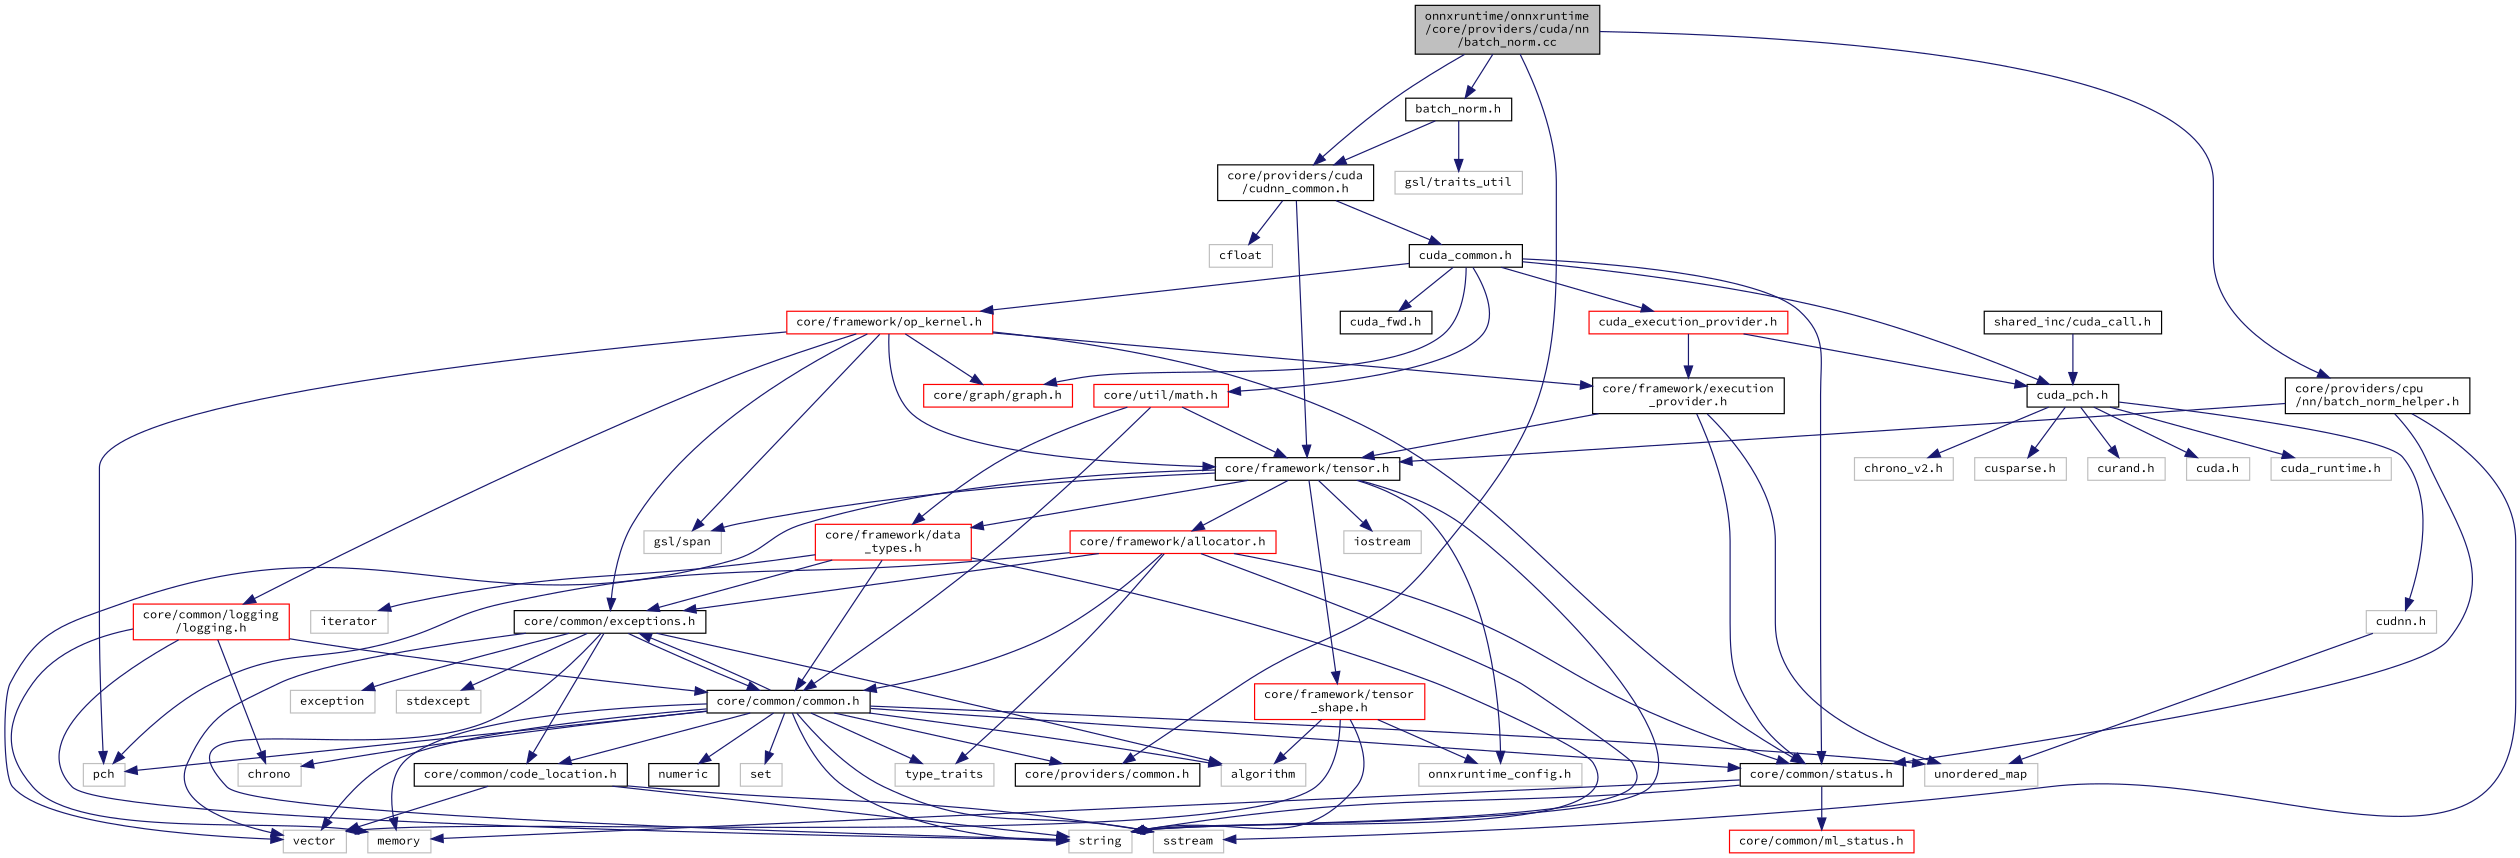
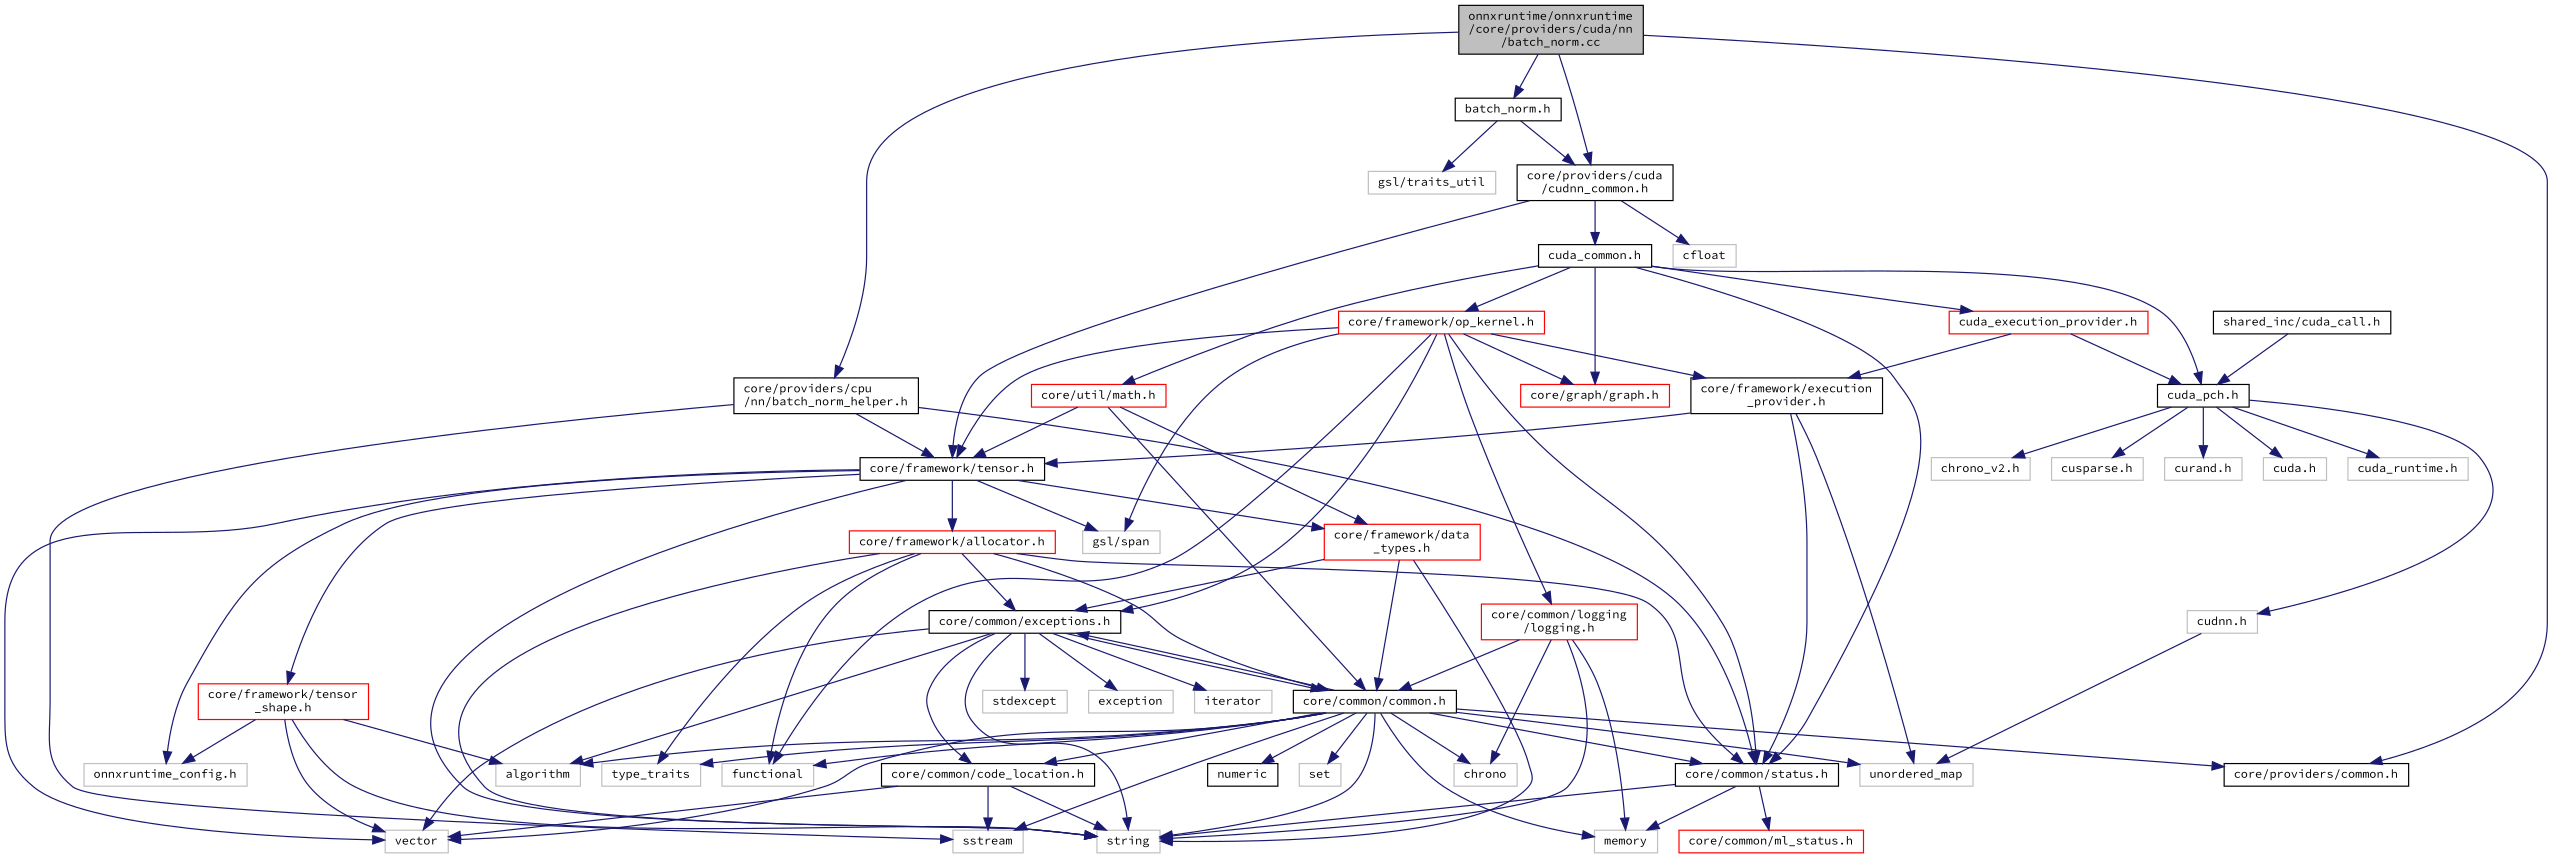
(1386, 323) -> none
(1383, 542) -> none
(602, 576) -> (1123, 660)
(104, 775) -> (768, 775)
